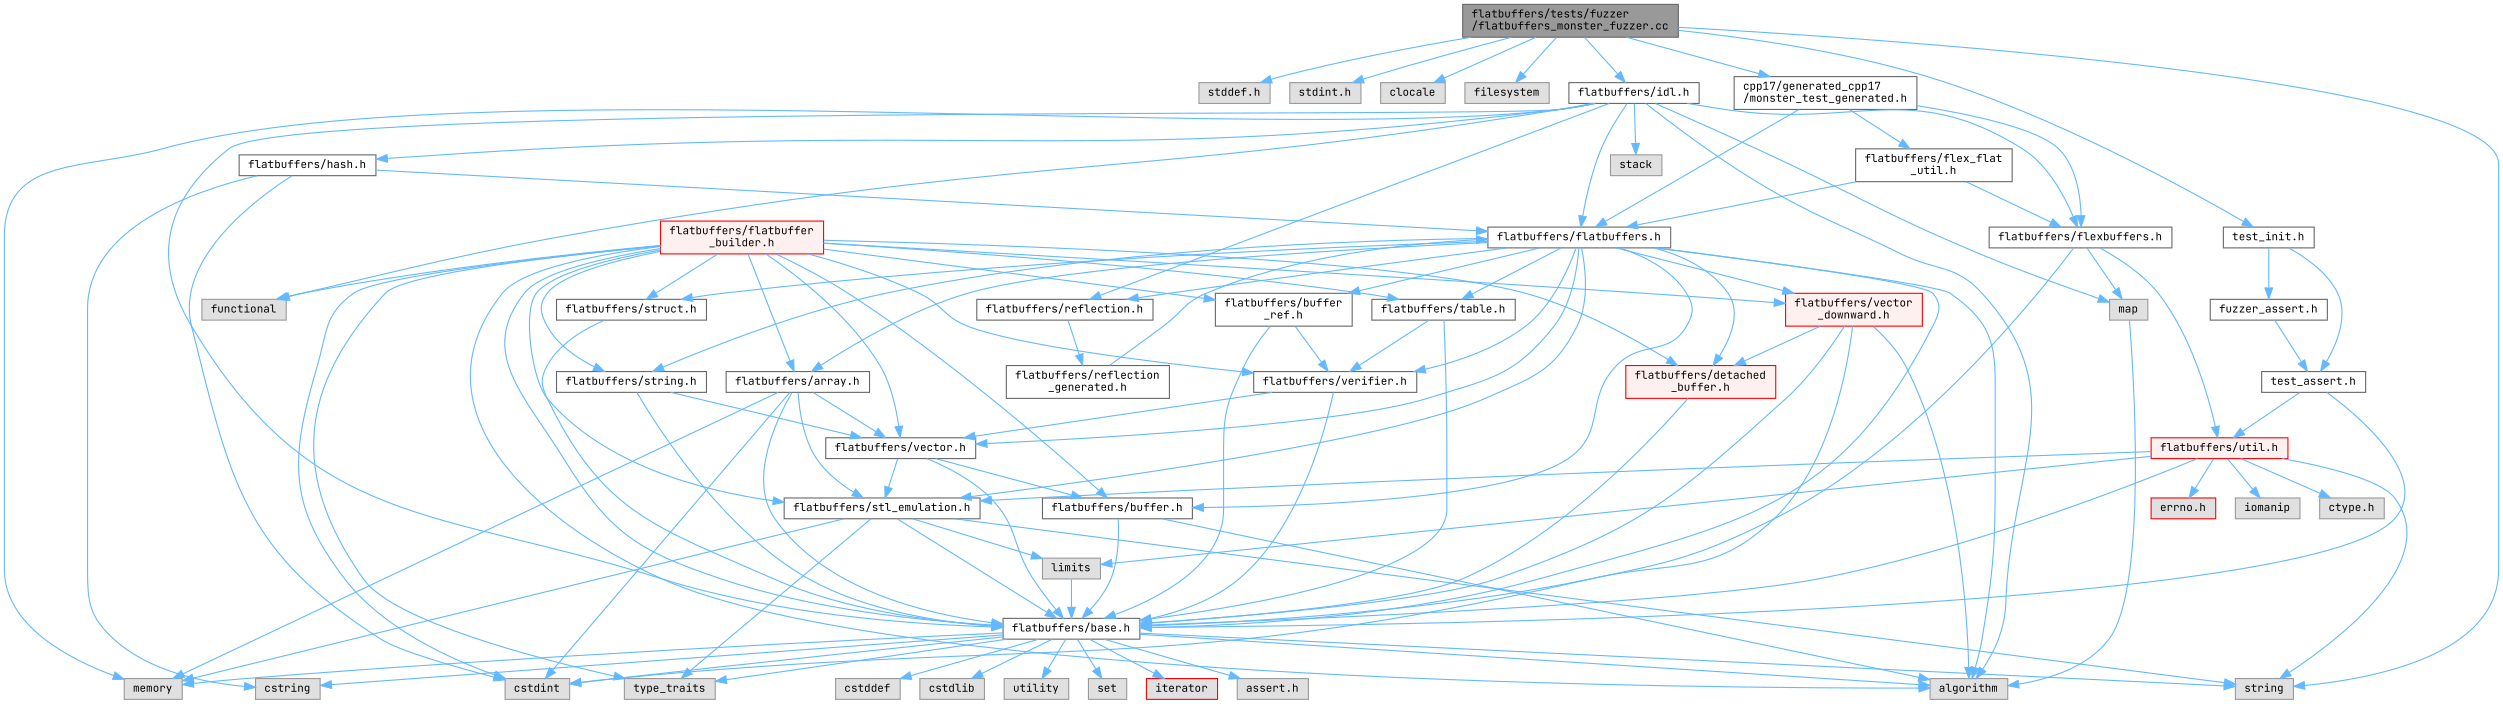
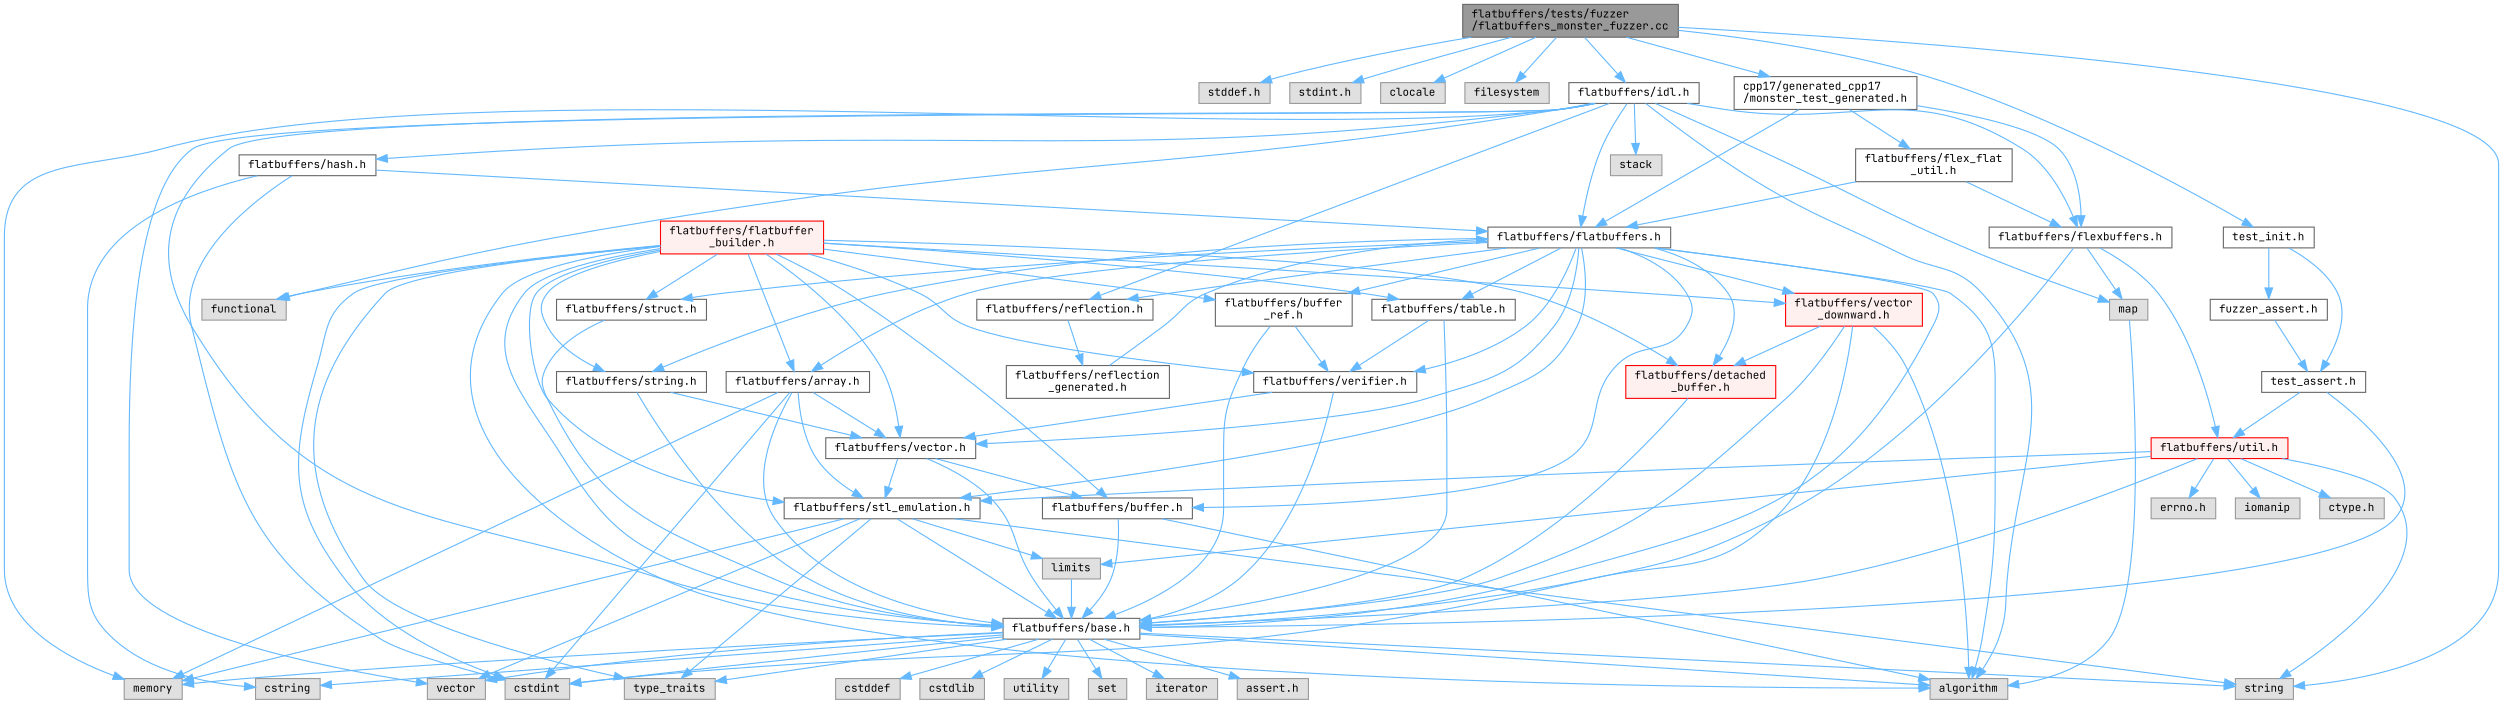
(2183, 508) -> (2183, 508)
none -> (456, 689)
(1182, 689) -> (1182, 689)
